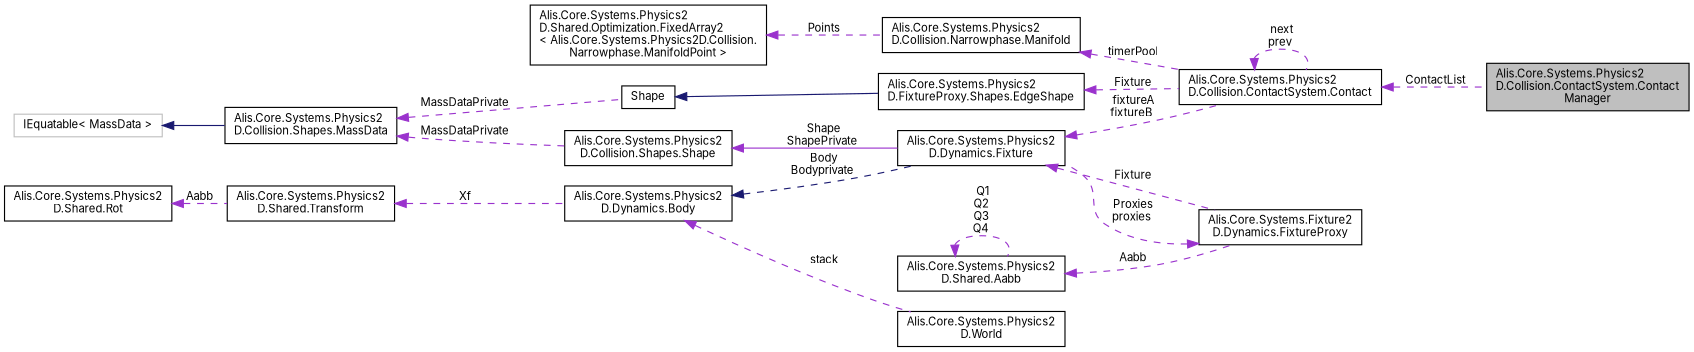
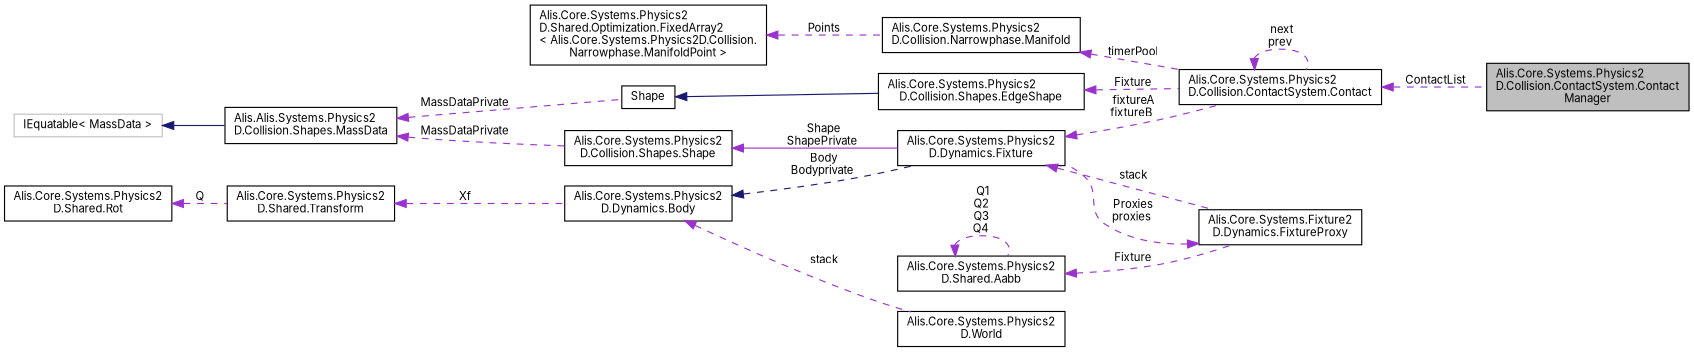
(981, 92) -> (981, 92)
(311, 125) -> (311, 125)
(1132, 176) -> (1132, 176)
(198, 197) -> (198, 197)
(1132, 258) -> (1132, 258)
